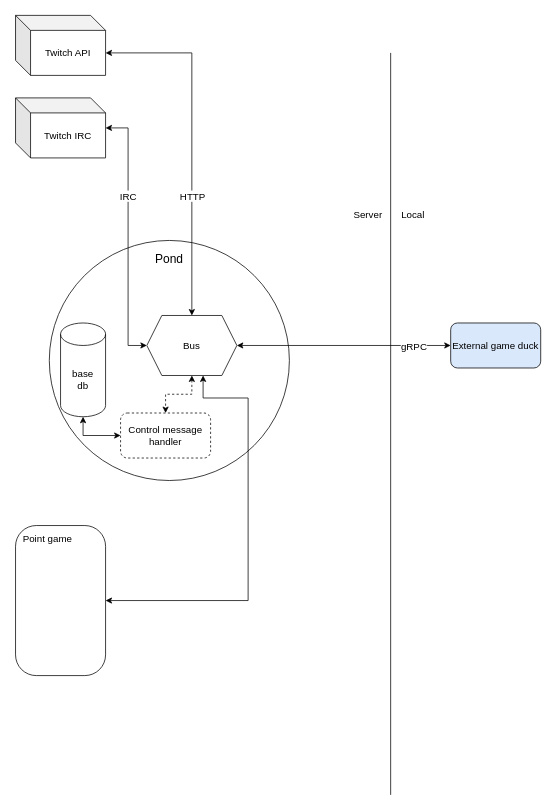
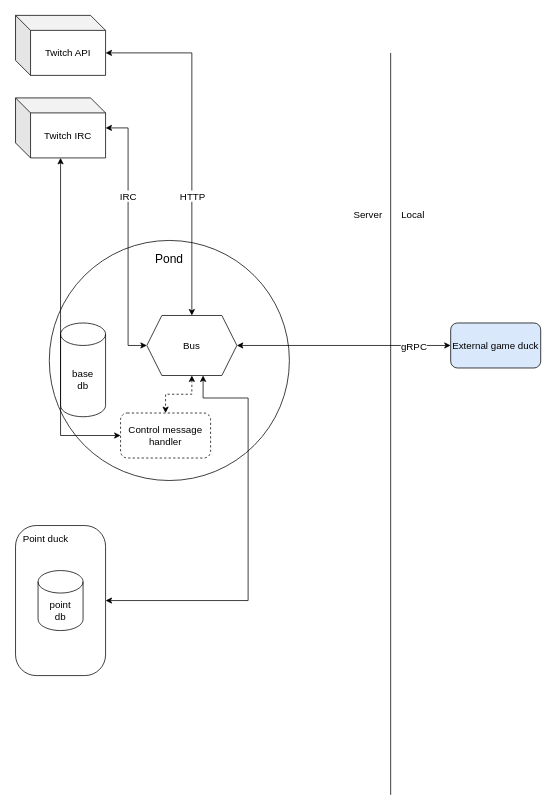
(83, 435) -> (60, 248)
(48, 539) -> (48, 539)
none -> (60, 600)
